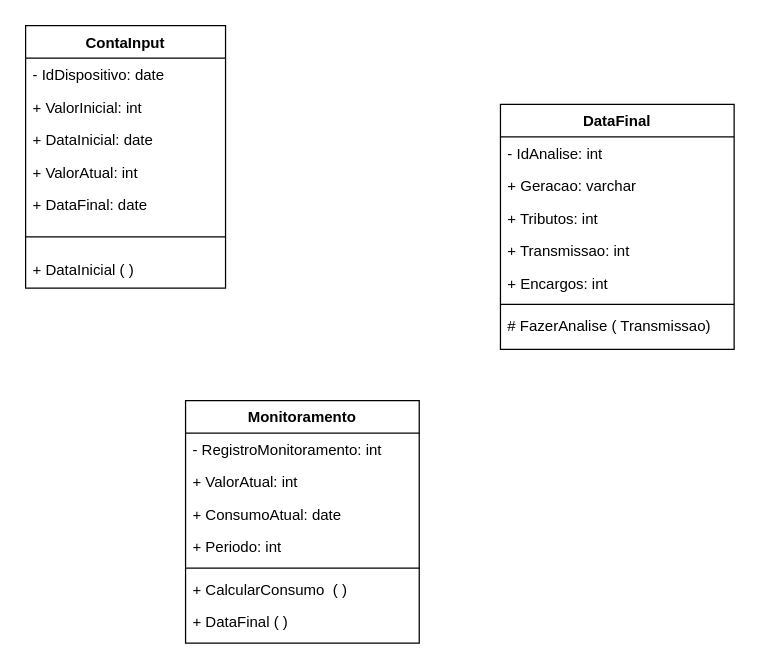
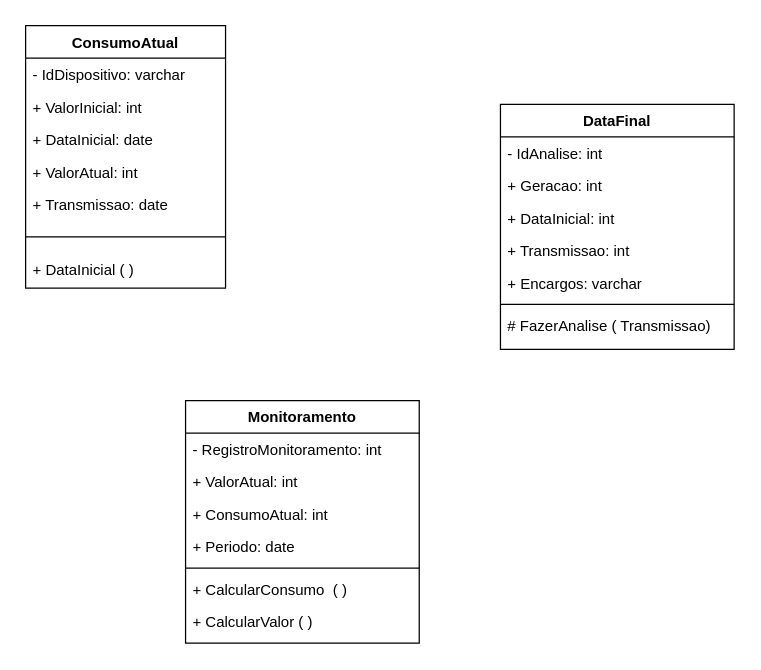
(125, 43) -> (125, 43)
(109, 75) -> (122, 75)
(577, 186) -> (559, 186)
(94, 205) -> (105, 205)
(561, 219) -> (569, 219)
(563, 284) -> (581, 284)
(269, 515) -> (263, 515)
(242, 548) -> (248, 548)
(246, 623) -> (261, 623)
